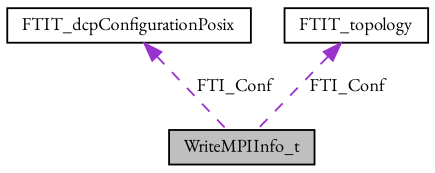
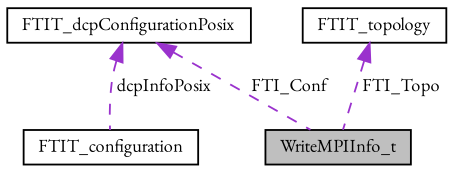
(345, 86) -> (400, 86)
none -> (111, 147)
